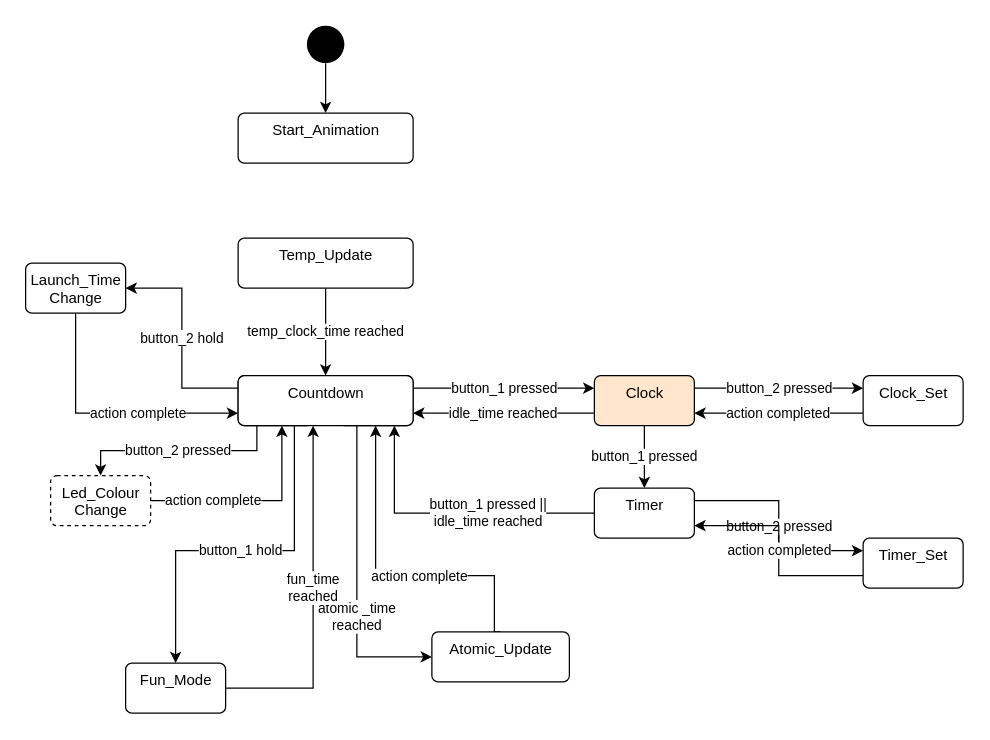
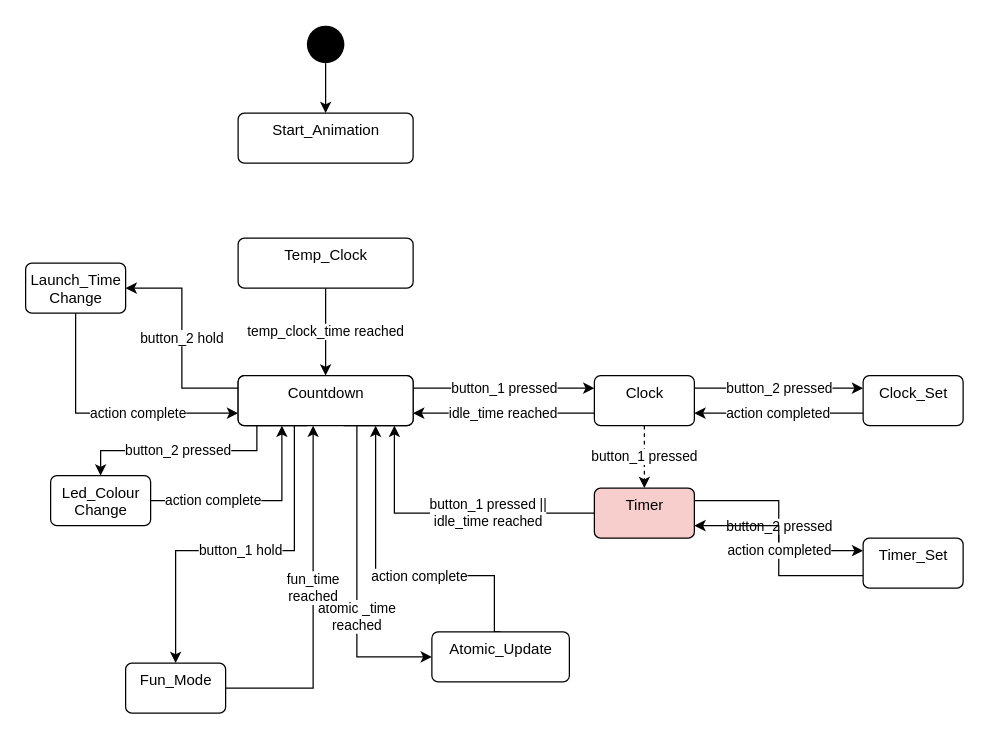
(326, 256) -> (326, 256)
(644, 401) -> (644, 401)
(644, 438) -> (644, 438)
(101, 501) -> (101, 501)
(644, 513) -> (644, 513)
